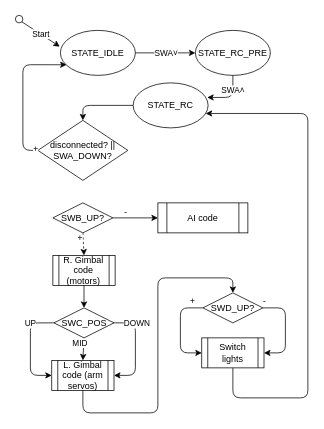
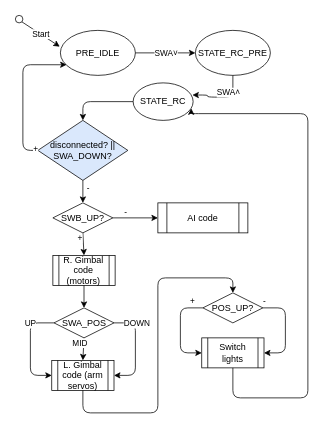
(98, 53) -> (98, 53)
(171, 105) -> (163, 102)
(83, 150) -> (83, 150)
none -> (83, 196)
(83, 242) -> (83, 242)
(233, 308) -> (233, 308)
(84, 323) -> (84, 323)
